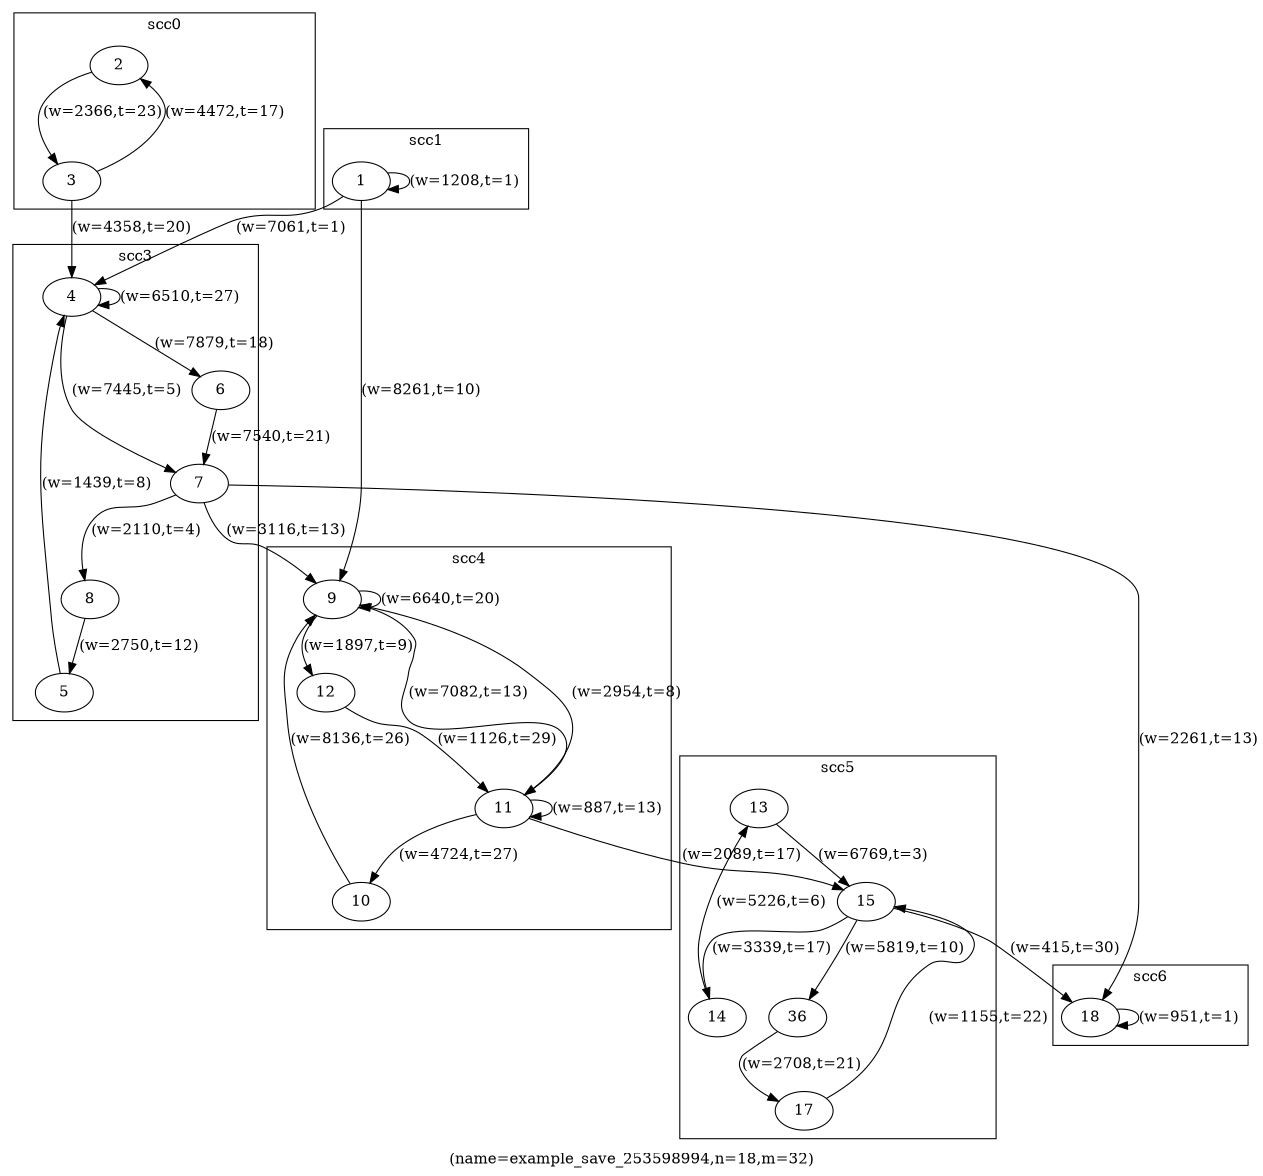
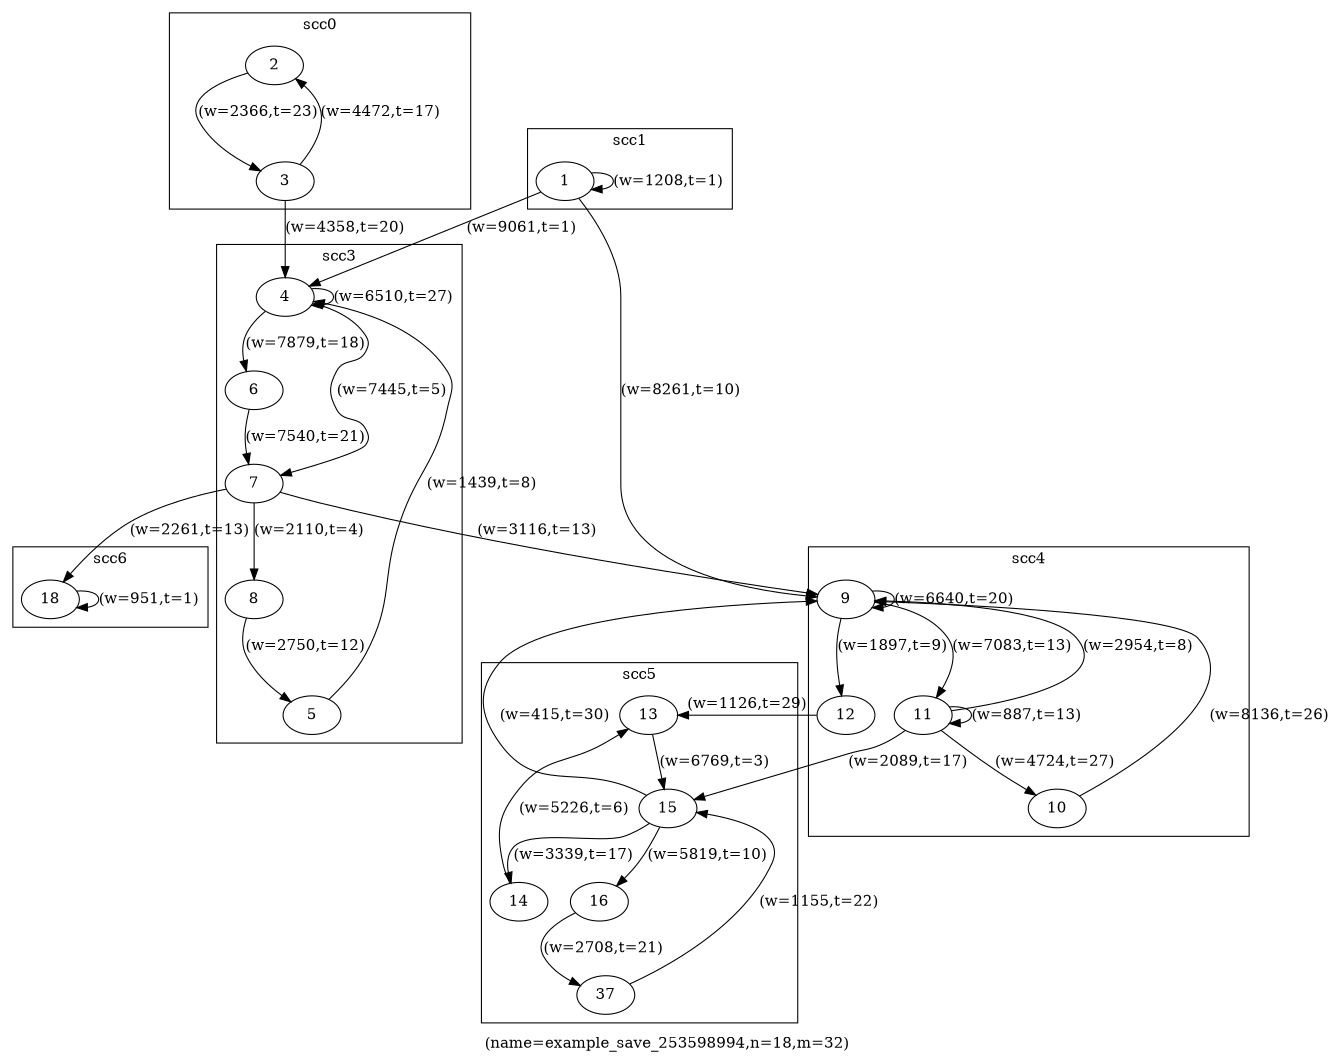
(291, 228) -> (522, 228)
(469, 693) -> (1012, 646)
(423, 735) -> (753, 715)
(985, 939) -> (528, 644)
(798, 1018) -> (599, 902)
(804, 1111) -> (606, 995)
